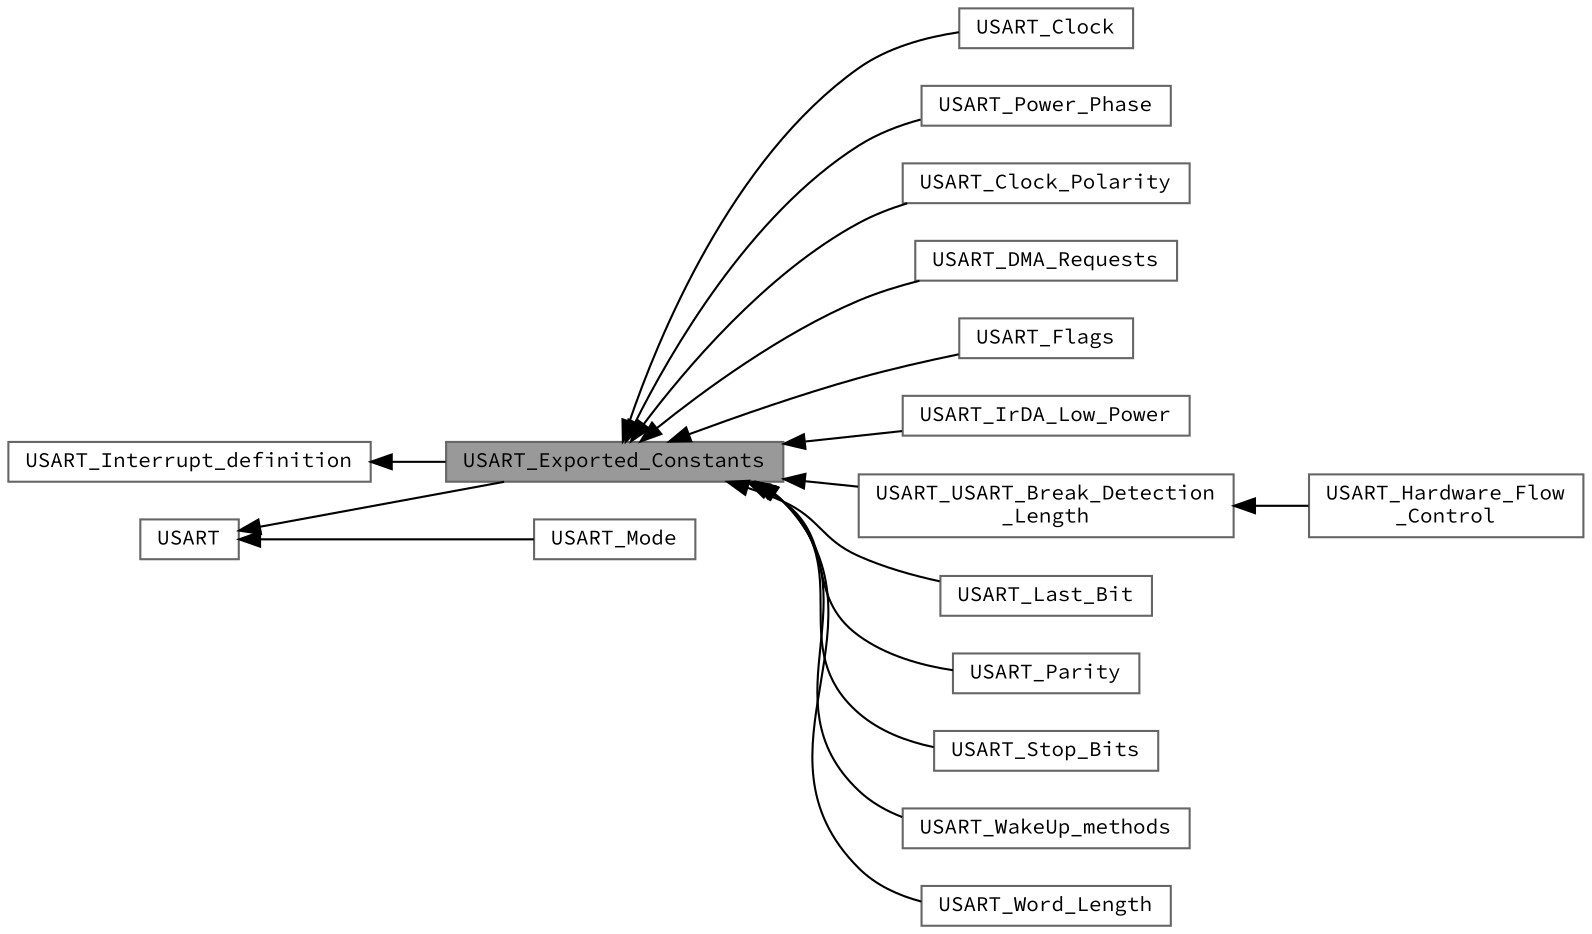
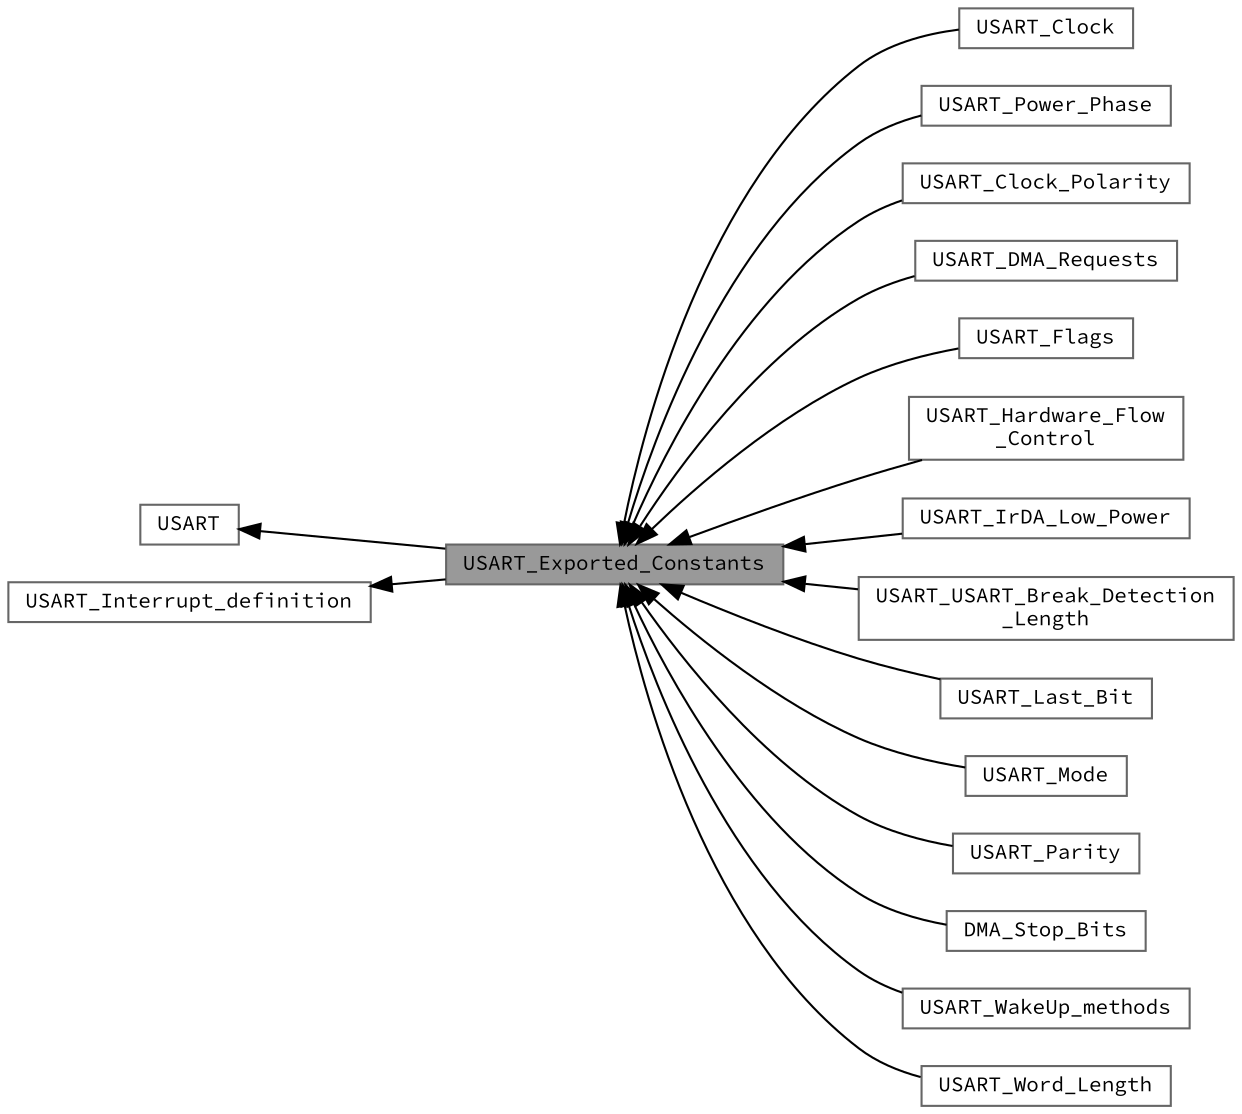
(1282, 506) -> (805, 496)
(397, 539) -> (798, 706)
(1046, 751) -> (1046, 931)
